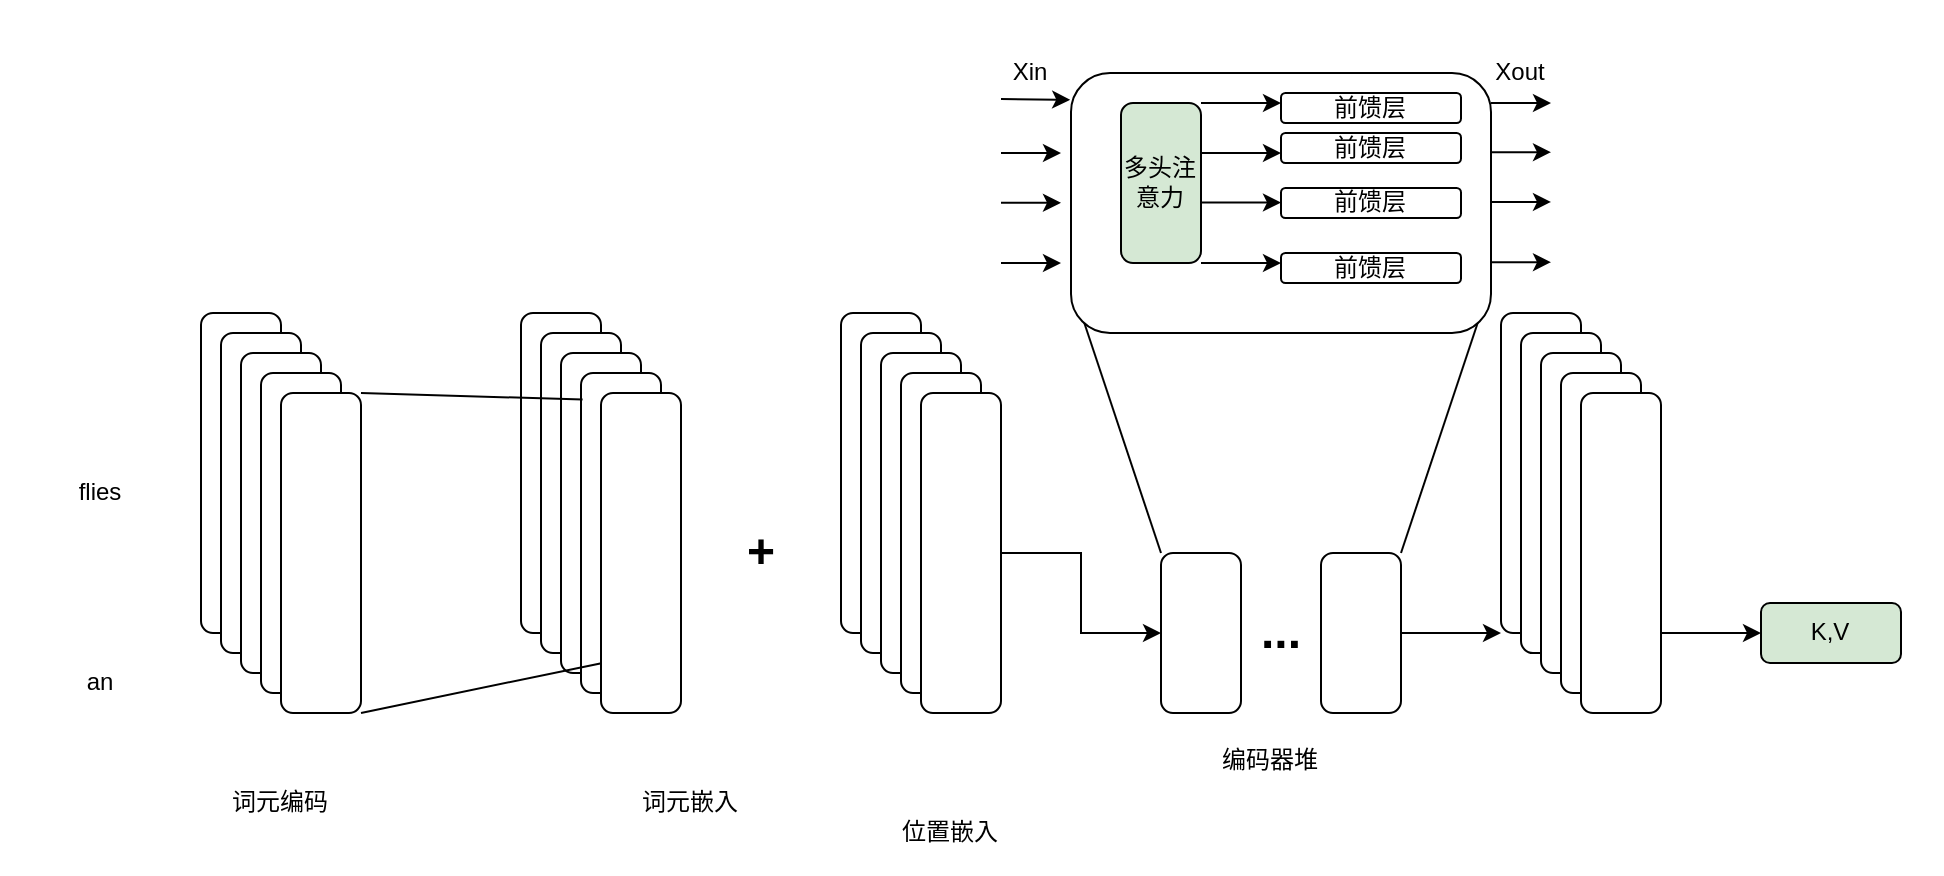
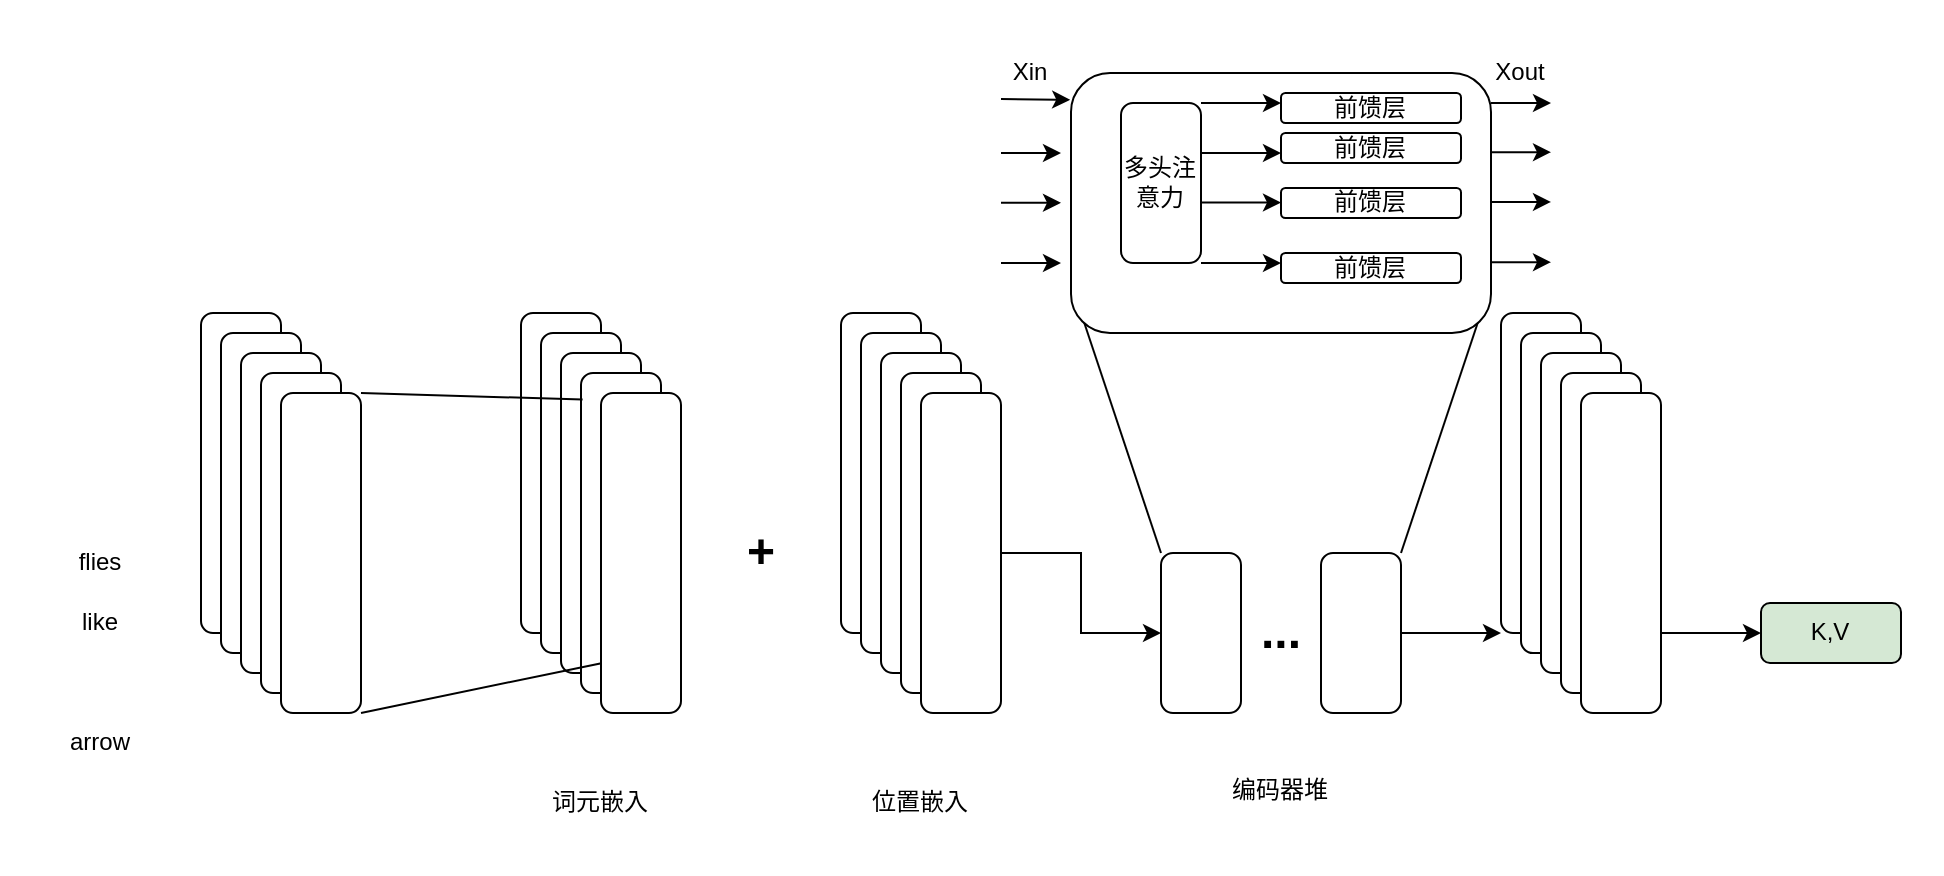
(1161, 183) -> (1161, 183)
(101, 493) -> (101, 563)
none -> (101, 623)
(101, 683) -> none
none -> (101, 743)
(1271, 761) -> (1281, 791)
(281, 803) -> none
(691, 803) -> (601, 803)
(951, 833) -> (921, 803)
